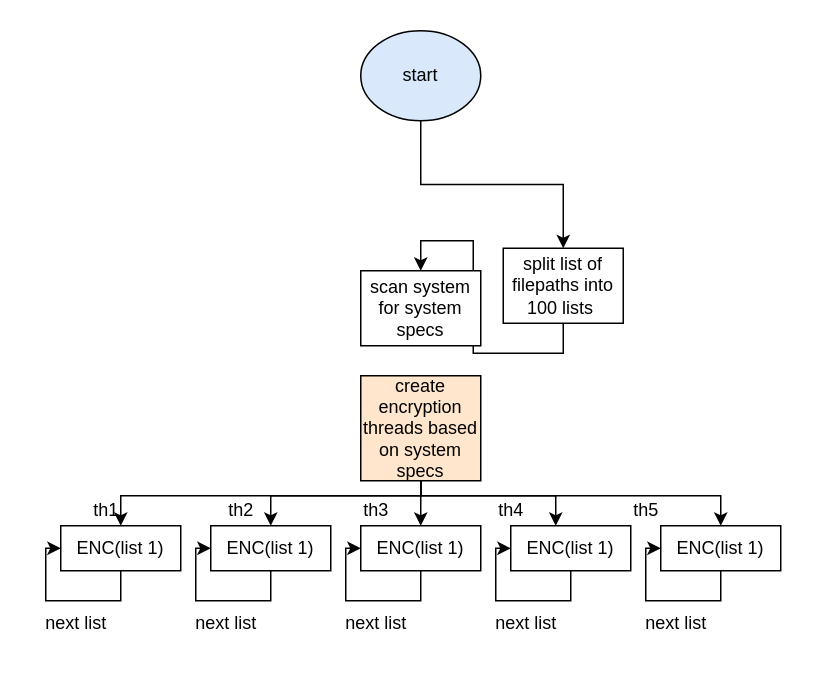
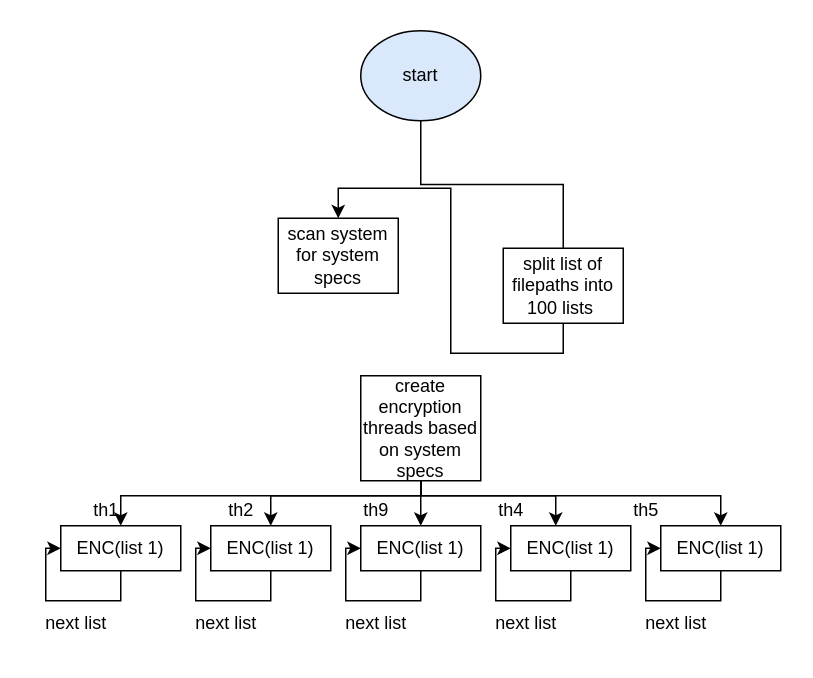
(563, 237) -> (563, 241)
(421, 308) -> (338, 256)
(421, 428) -> (421, 428)
(377, 511) -> (377, 511)
